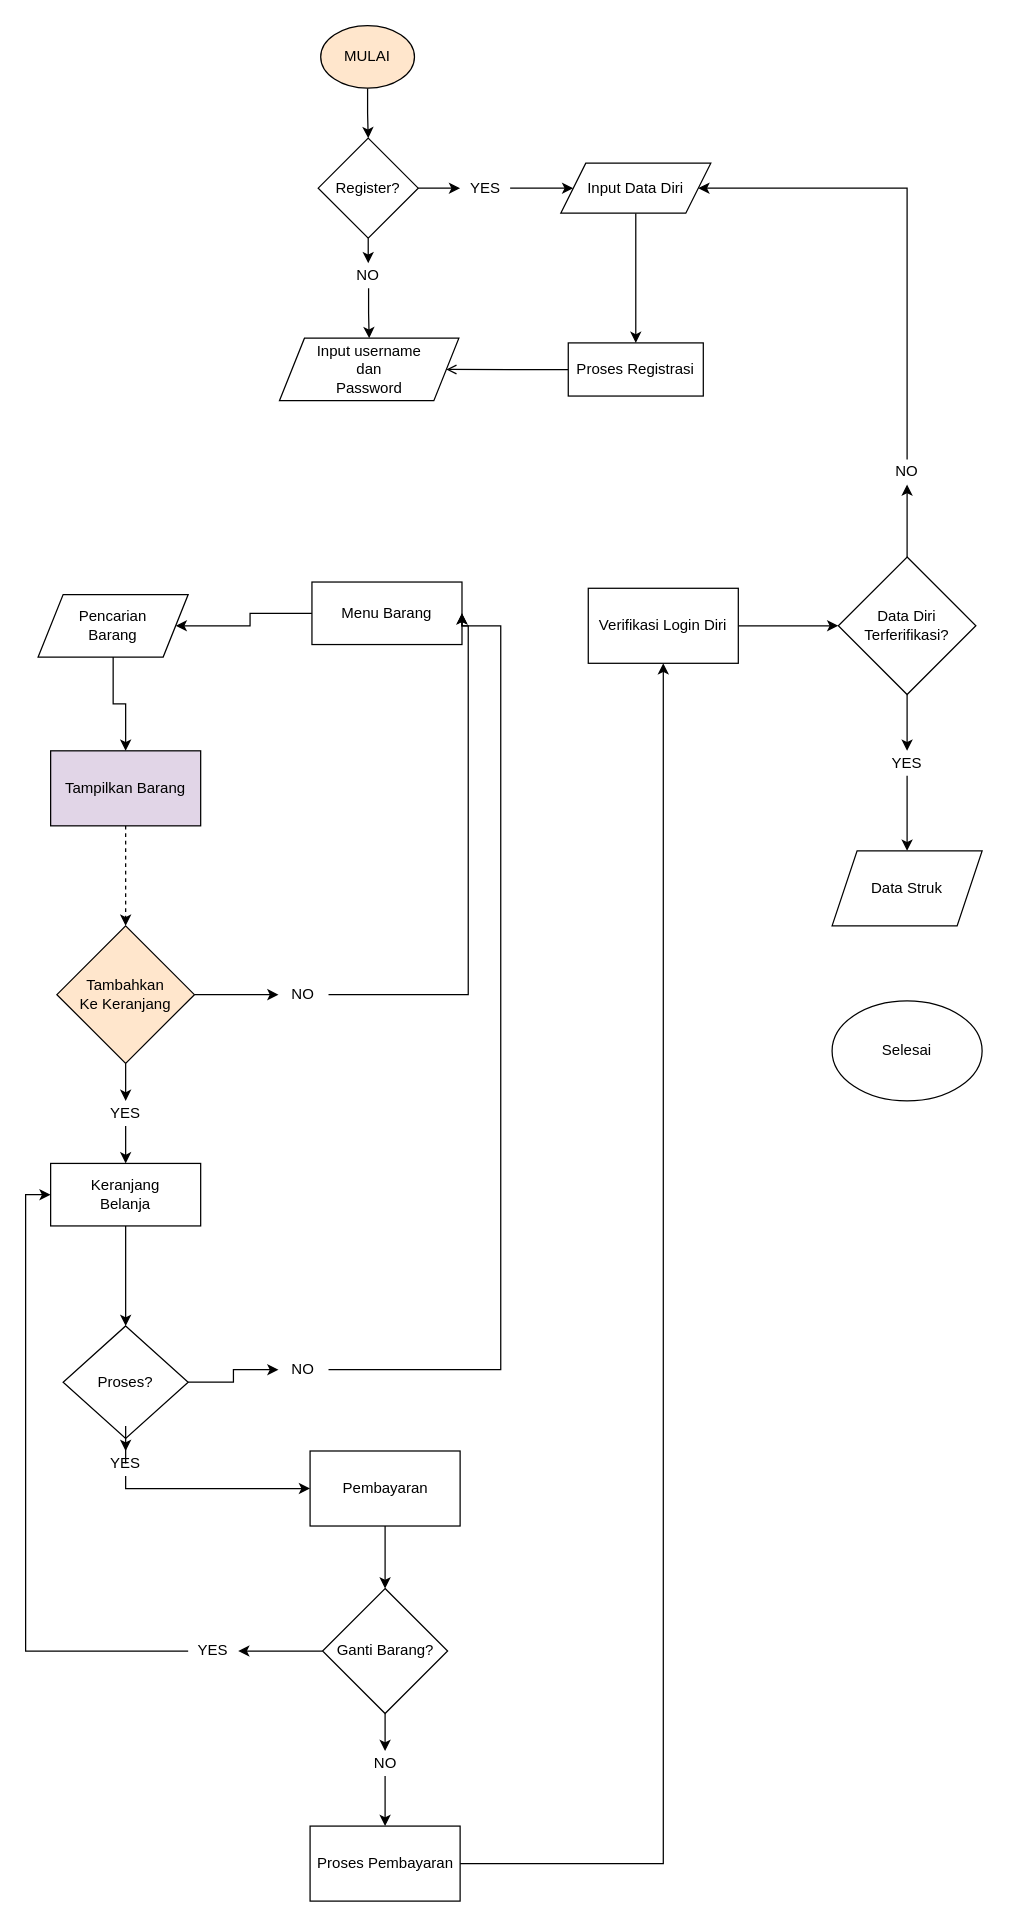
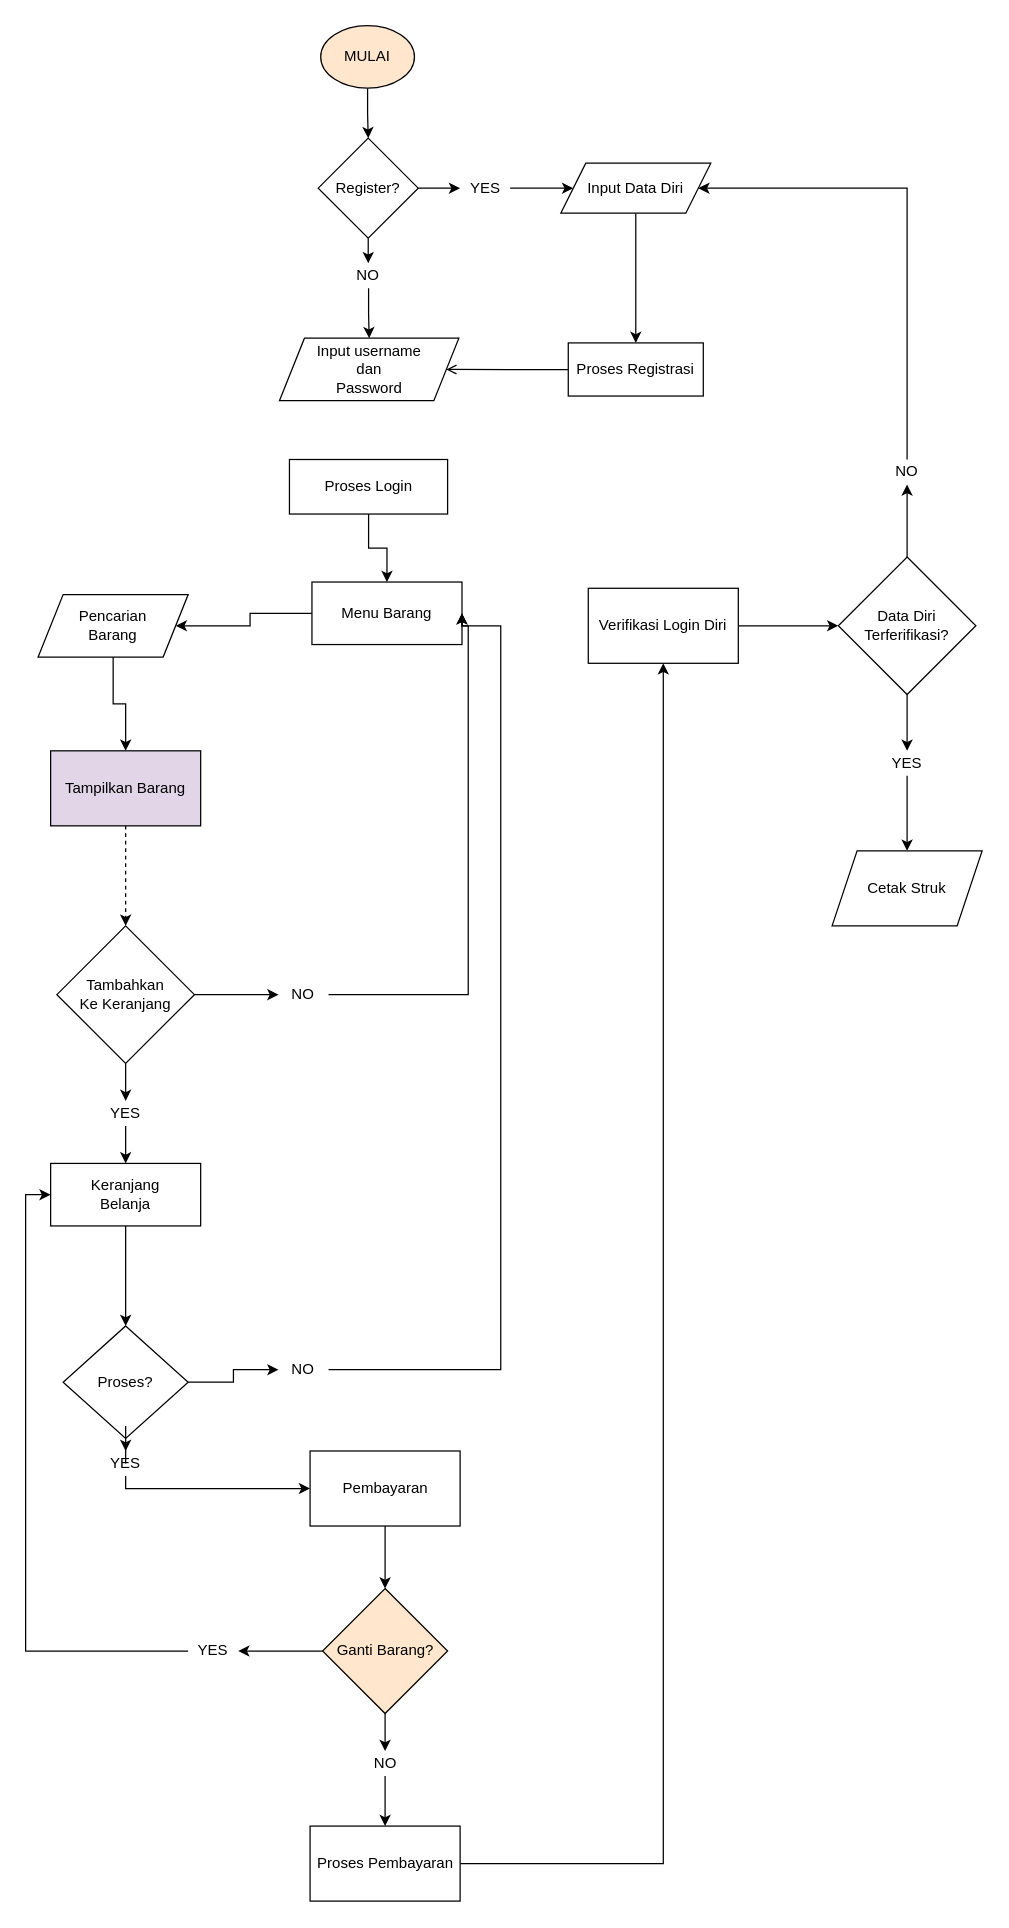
none -> (368, 487)
none -> (374, 548)
(907, 888) -> (907, 888)
(126, 994) -> (126, 994)
(907, 1051) -> none
(385, 1651) -> (385, 1651)
